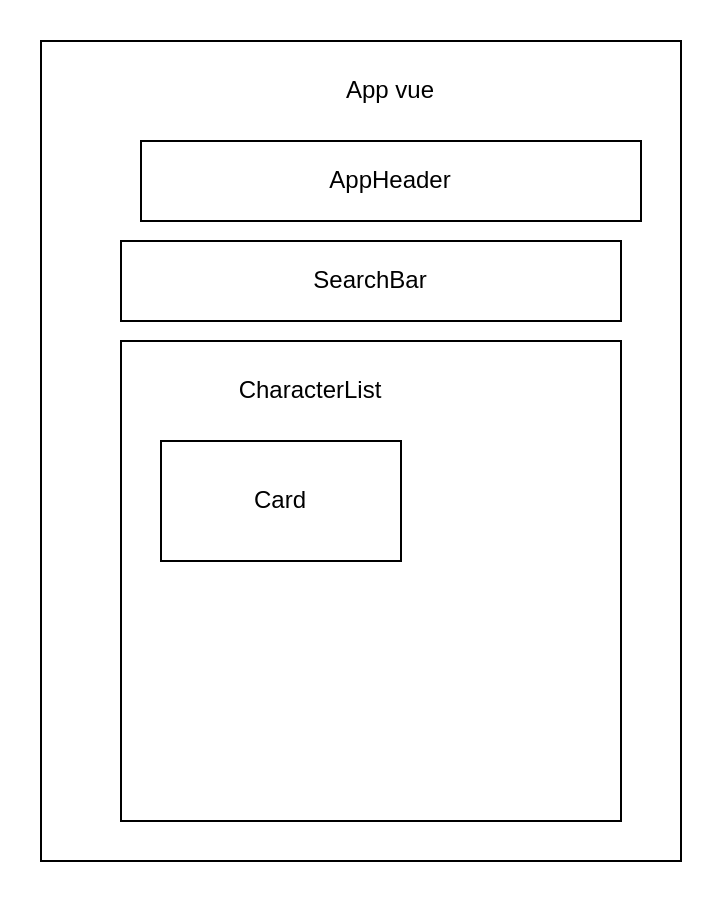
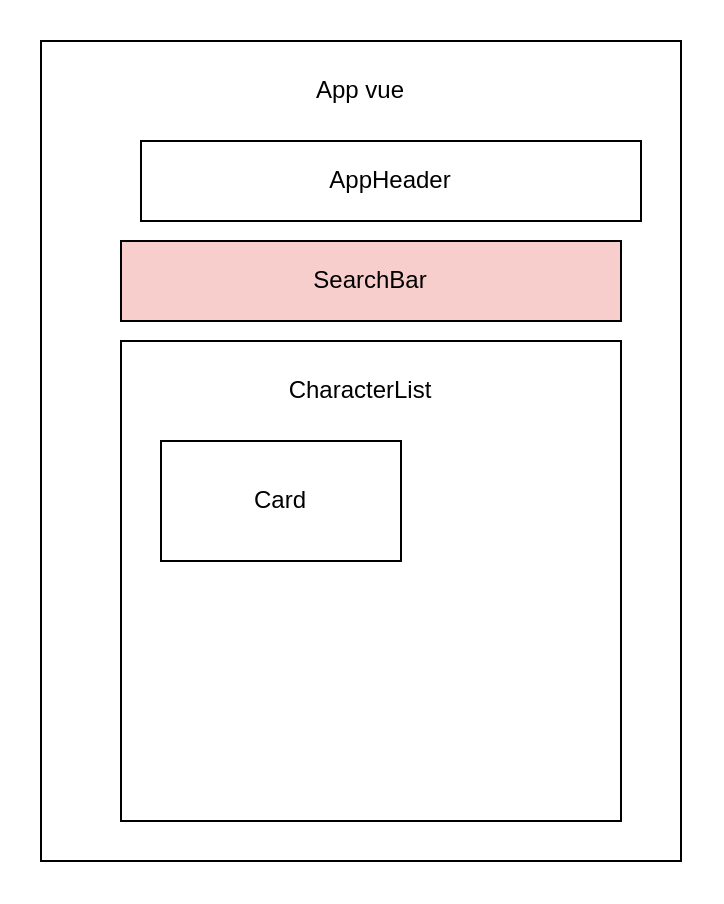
(391, 91) -> (361, 91)
(371, 281) -> (371, 281)
(311, 391) -> (361, 391)
